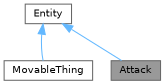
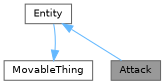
(42, 48) -> (55, 37)
